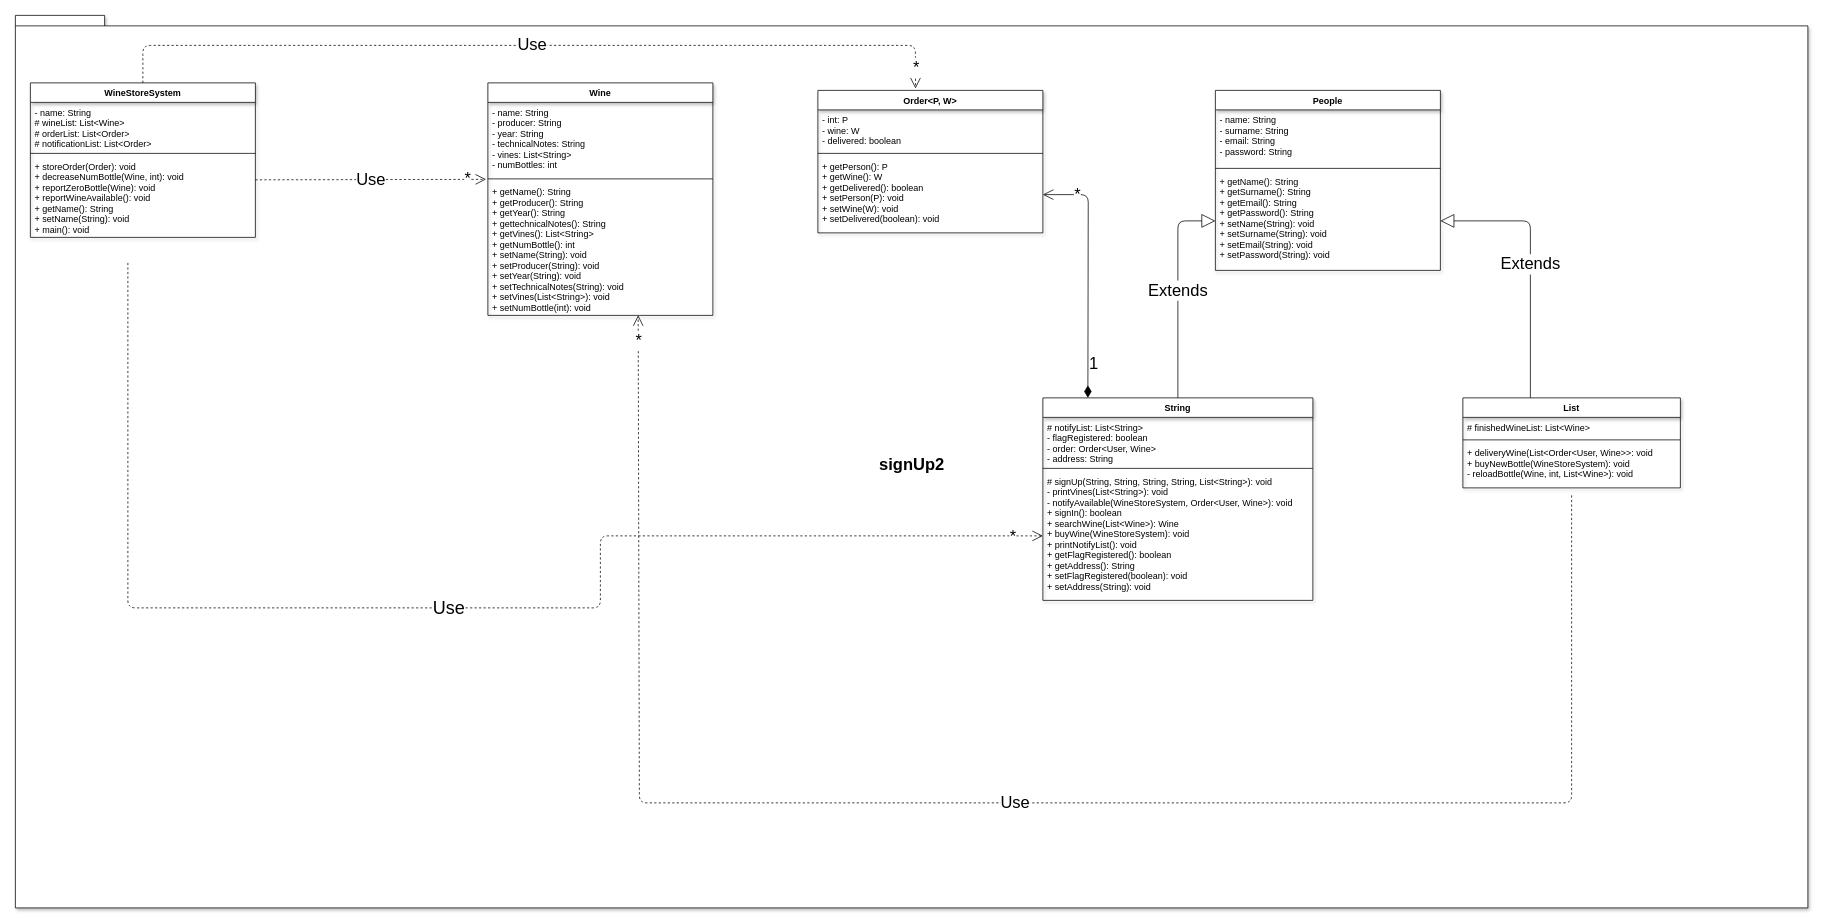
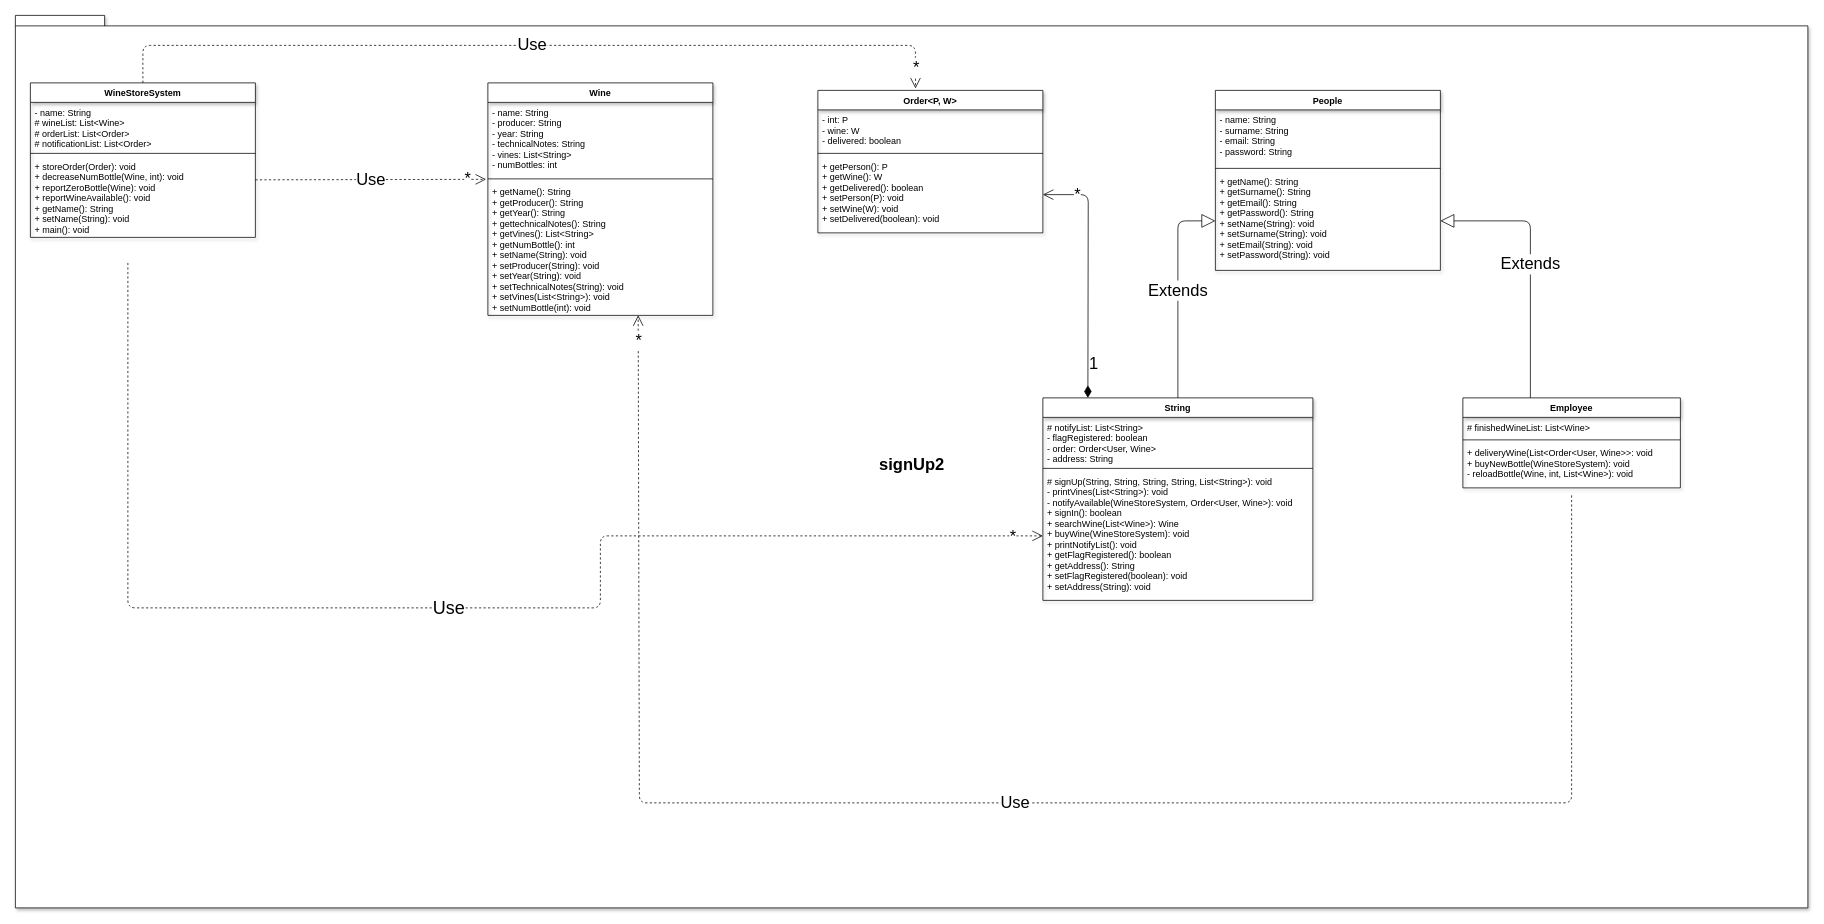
(1571, 408) -> (1571, 408)
